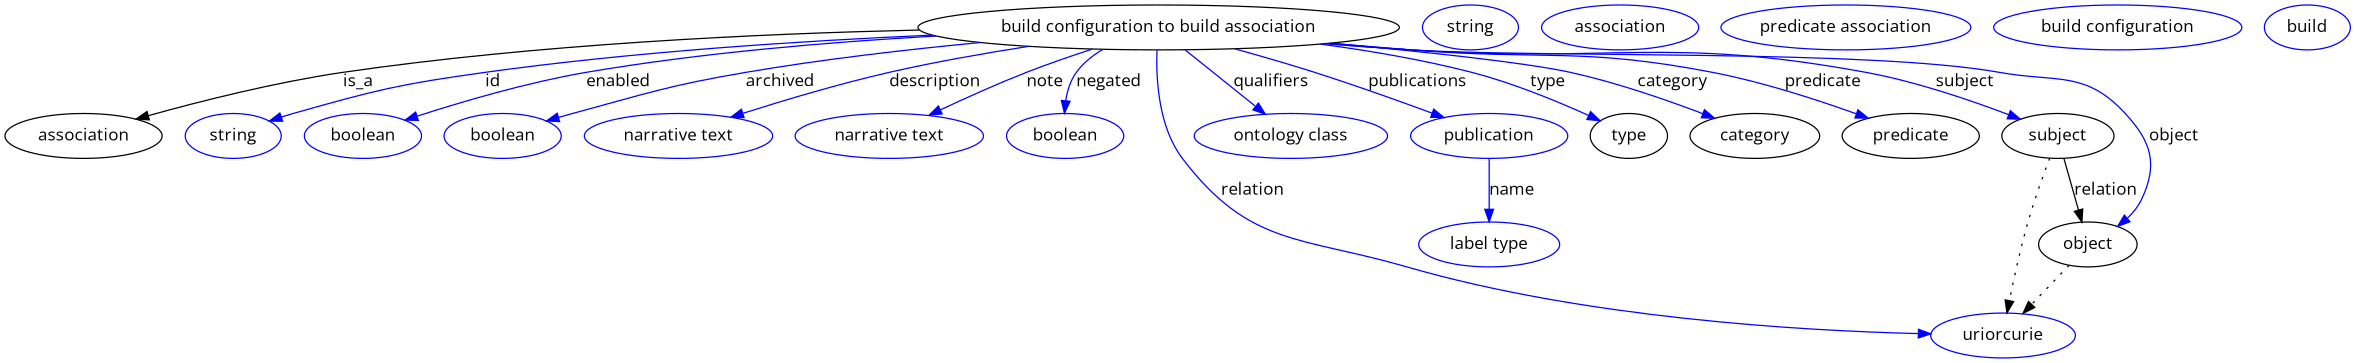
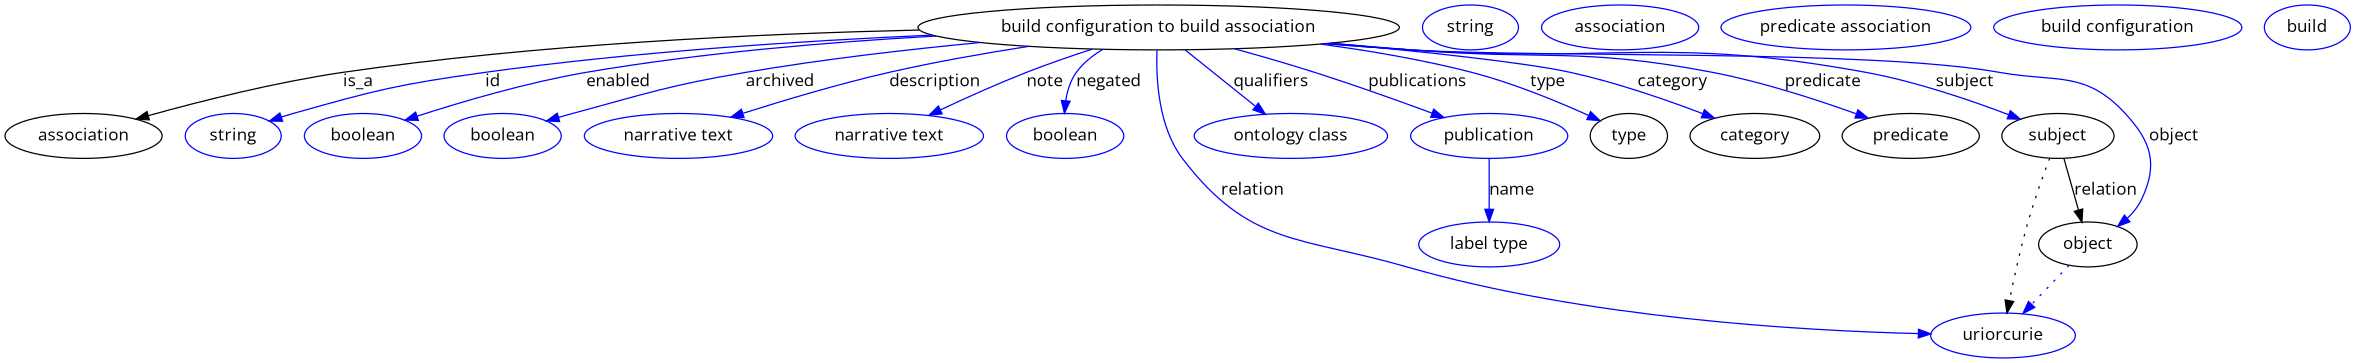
(2050, 285) -> (2050, 285)
